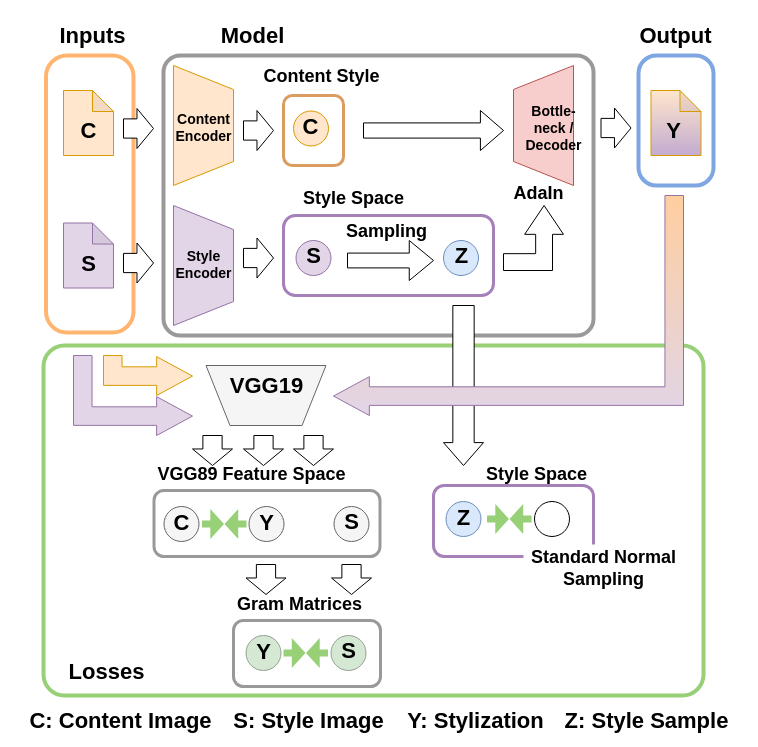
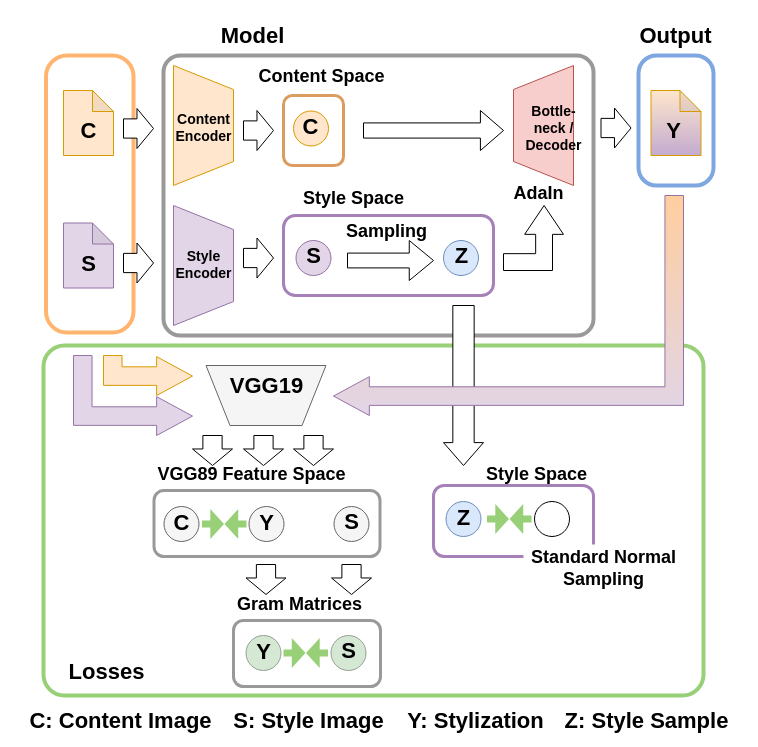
(93, 31) -> none
(322, 74) -> (322, 74)
